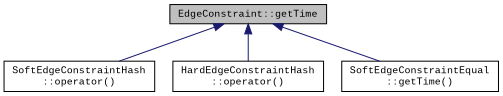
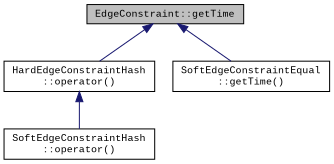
(167, 44) -> (79, 115)
